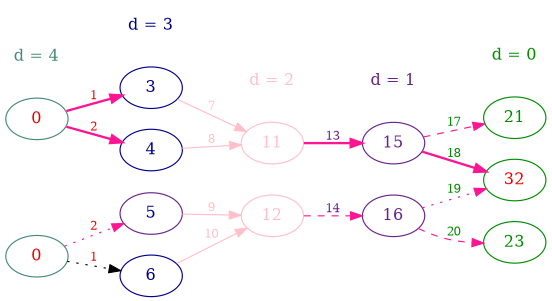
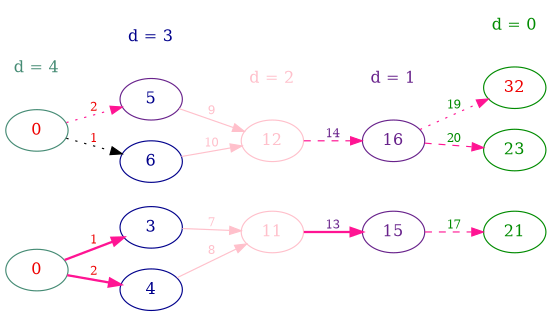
(449, 160) -> none
